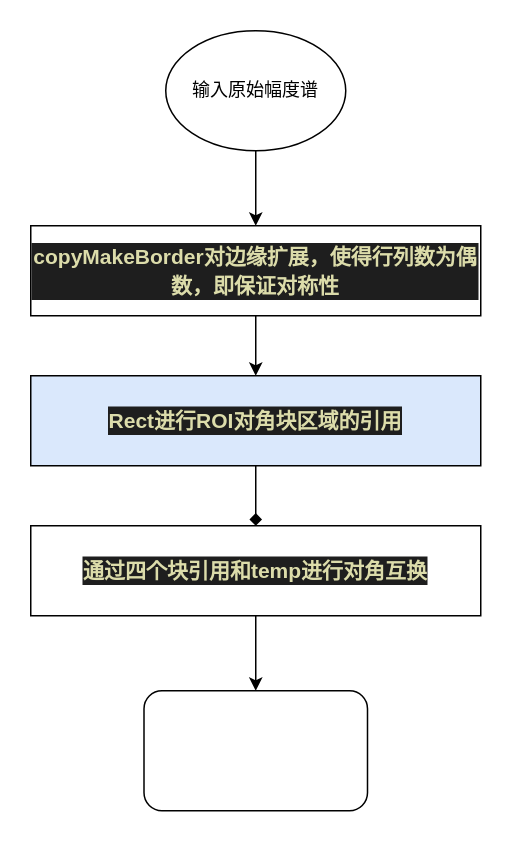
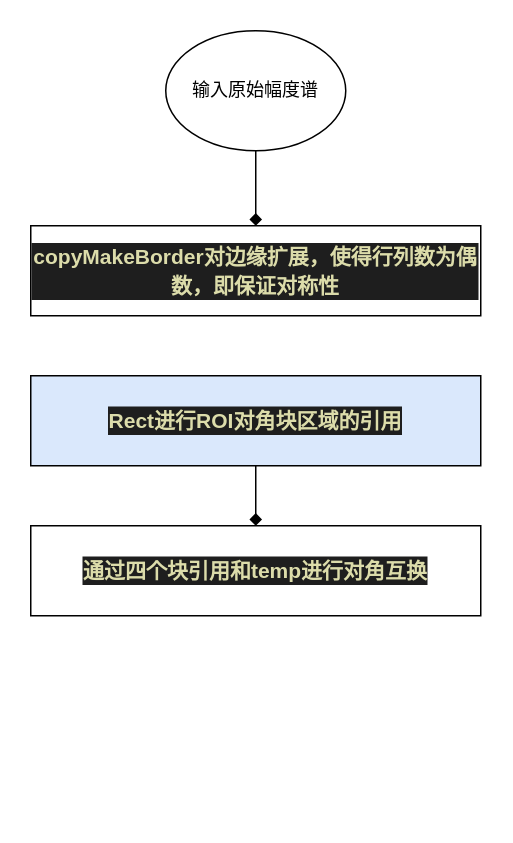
(256, 214) -> (256, 213)
(256, 341) -> none
(256, 648) -> none
(256, 751) -> none
